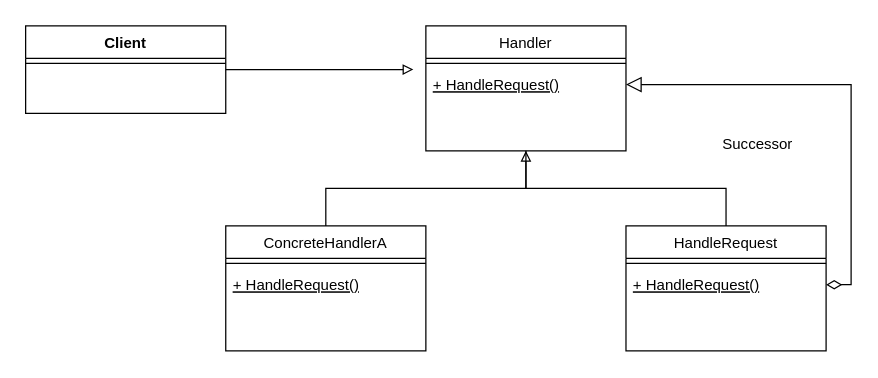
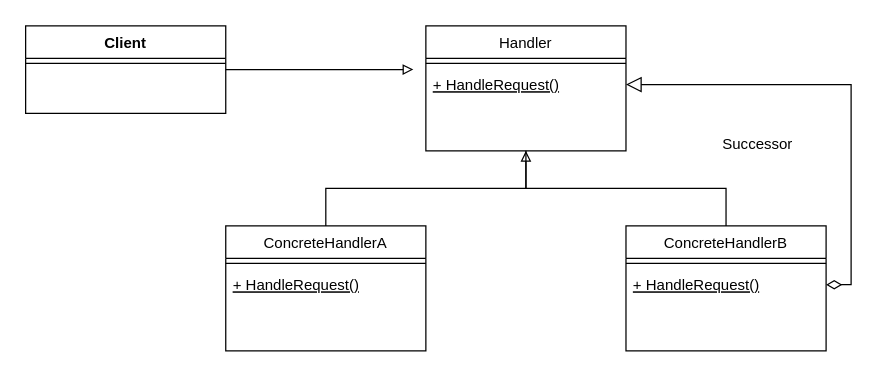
(725, 243) -> (725, 243)
